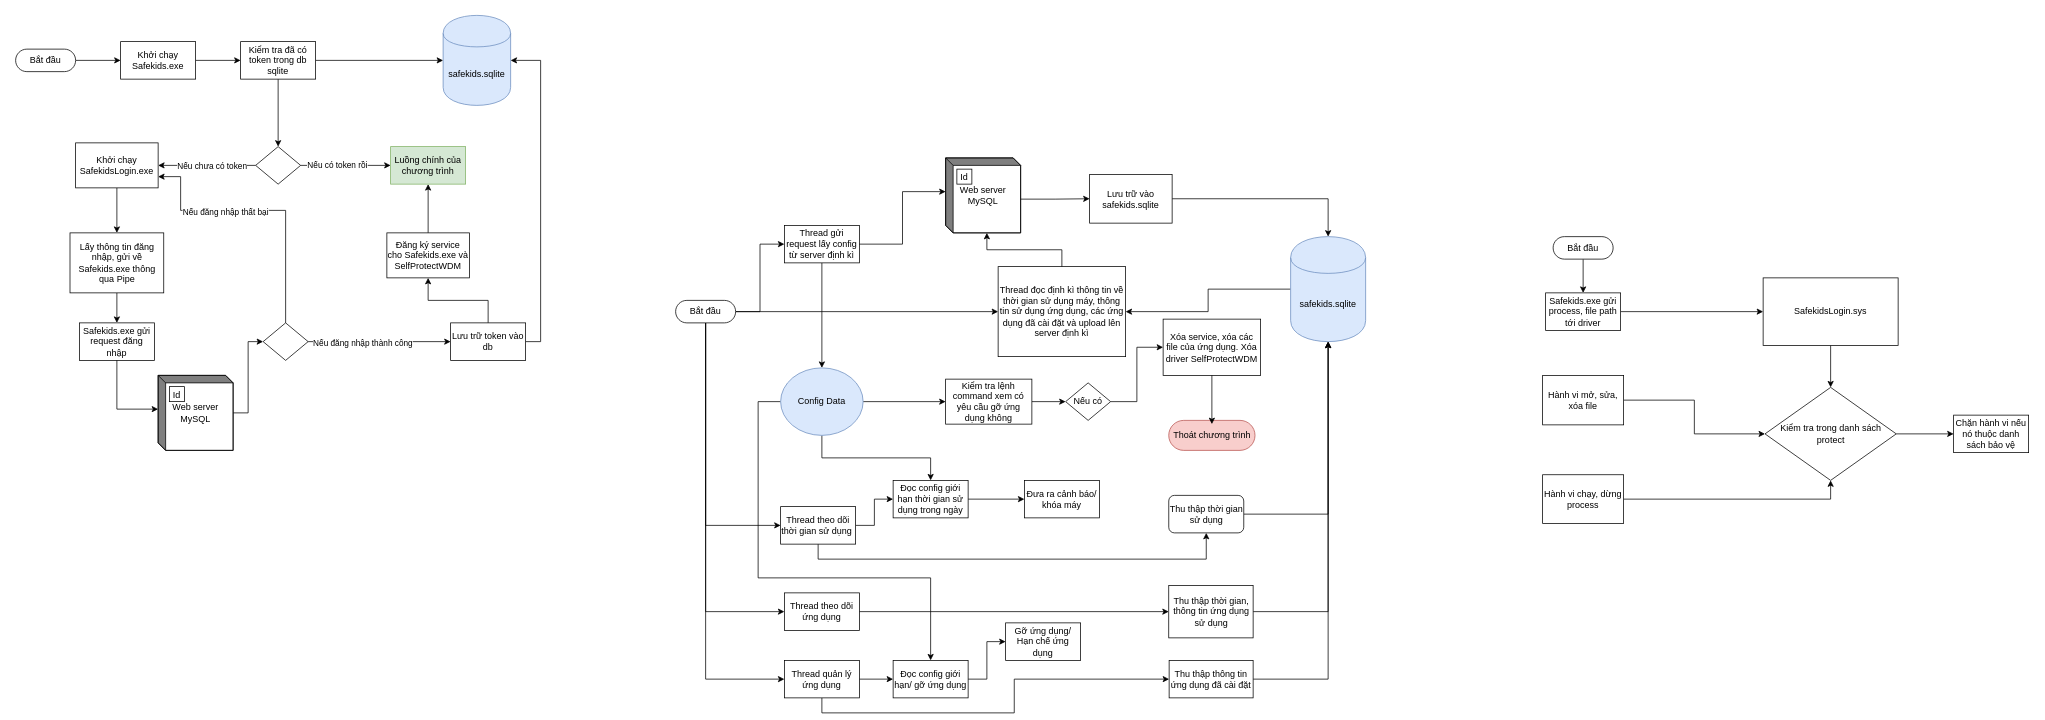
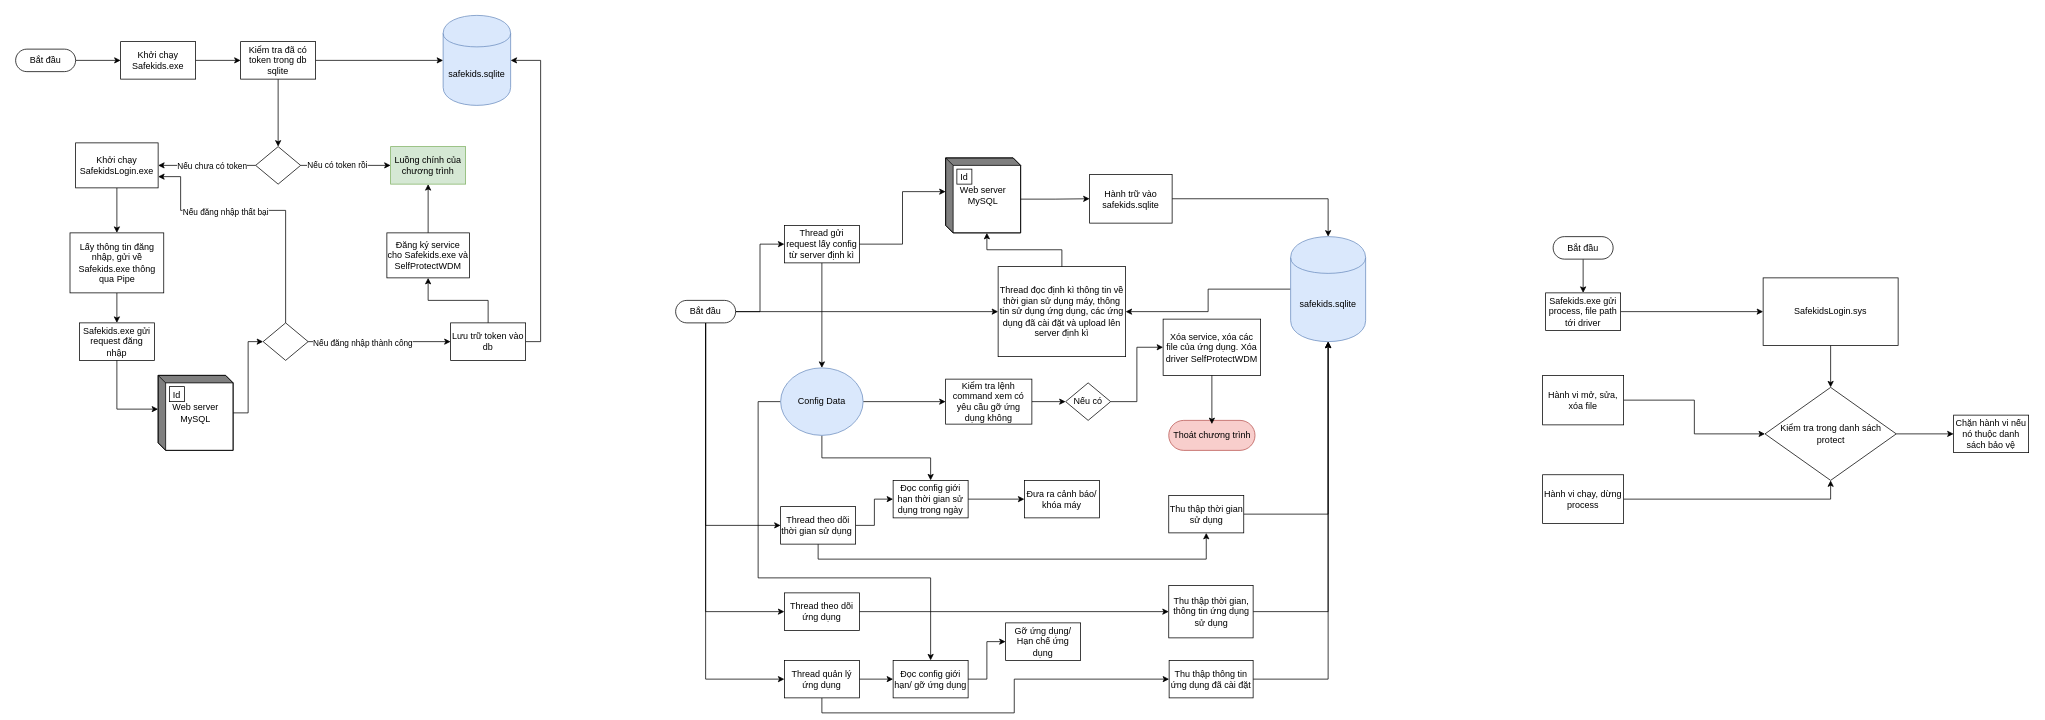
(1131, 199) -> (1131, 199)
(1206, 514) -> (1206, 514)
